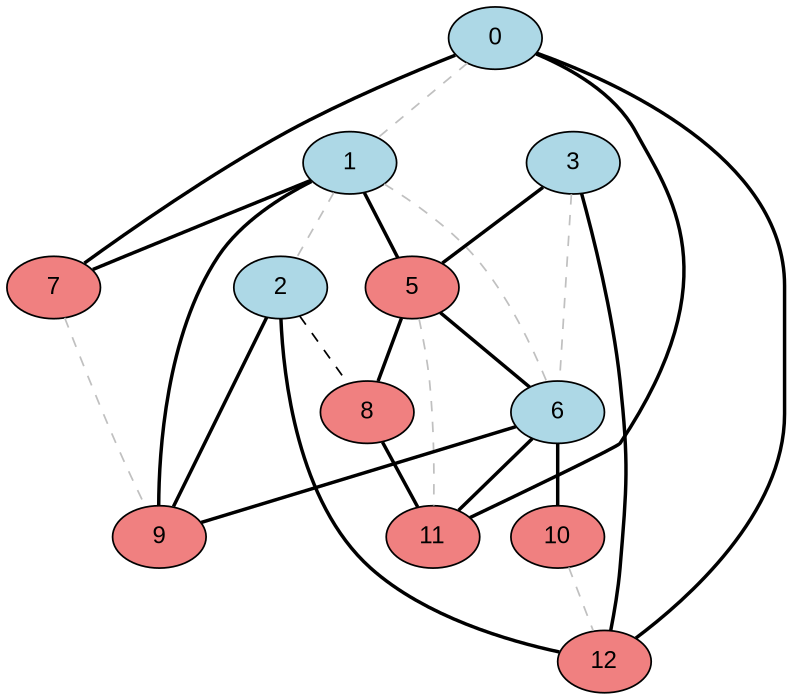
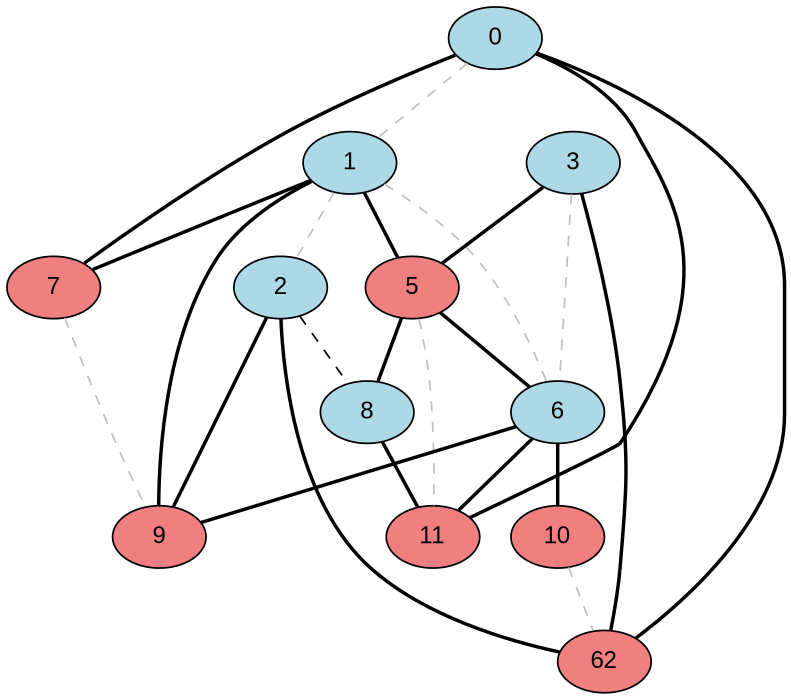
(367, 412) -> (367, 412)
(604, 662) -> (604, 662)
